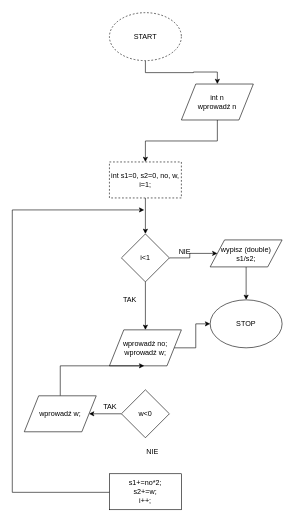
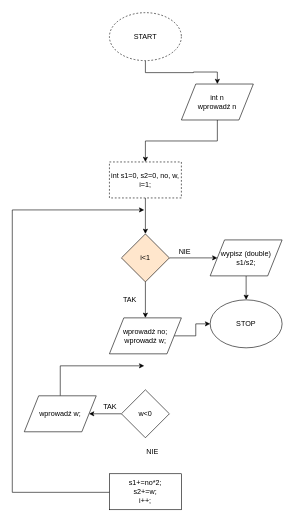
(246, 253) -> (246, 258)
(146, 258) -> (146, 258)
(146, 348) -> (146, 336)
